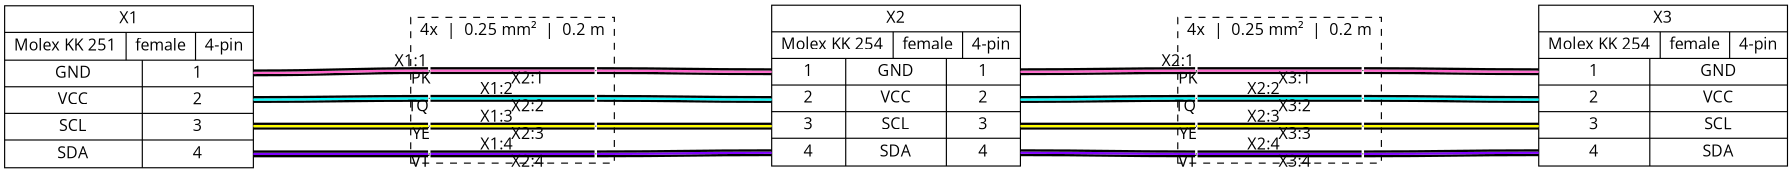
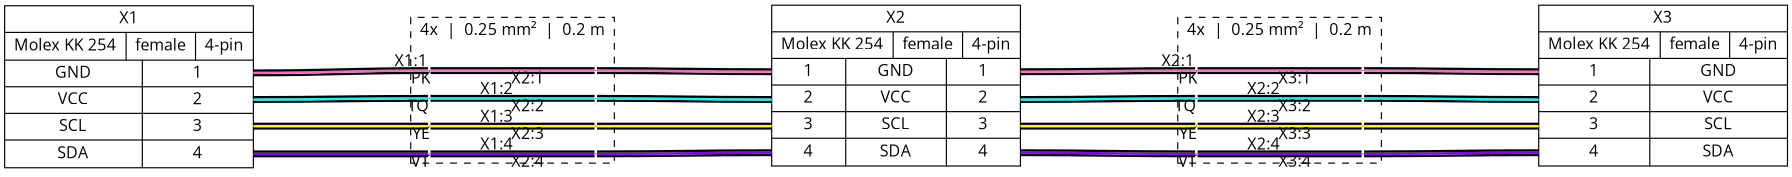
(65, 46) -> (65, 46)
